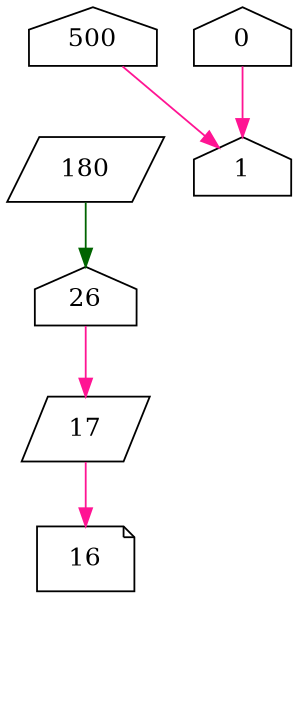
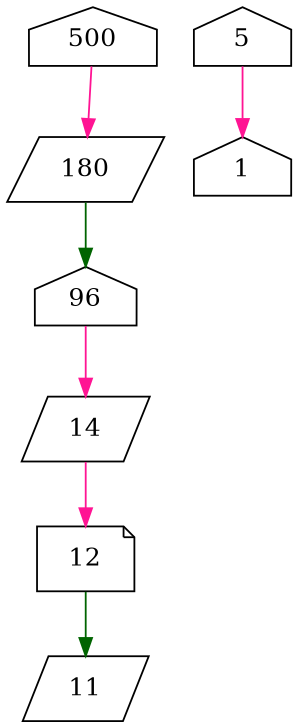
(243, 40) -> (243, 40)
(164, 101) -> (90, 92)
(86, 299) -> (86, 299)
(86, 429) -> (86, 429)
(86, 559) -> (86, 559)
none -> (86, 689)
